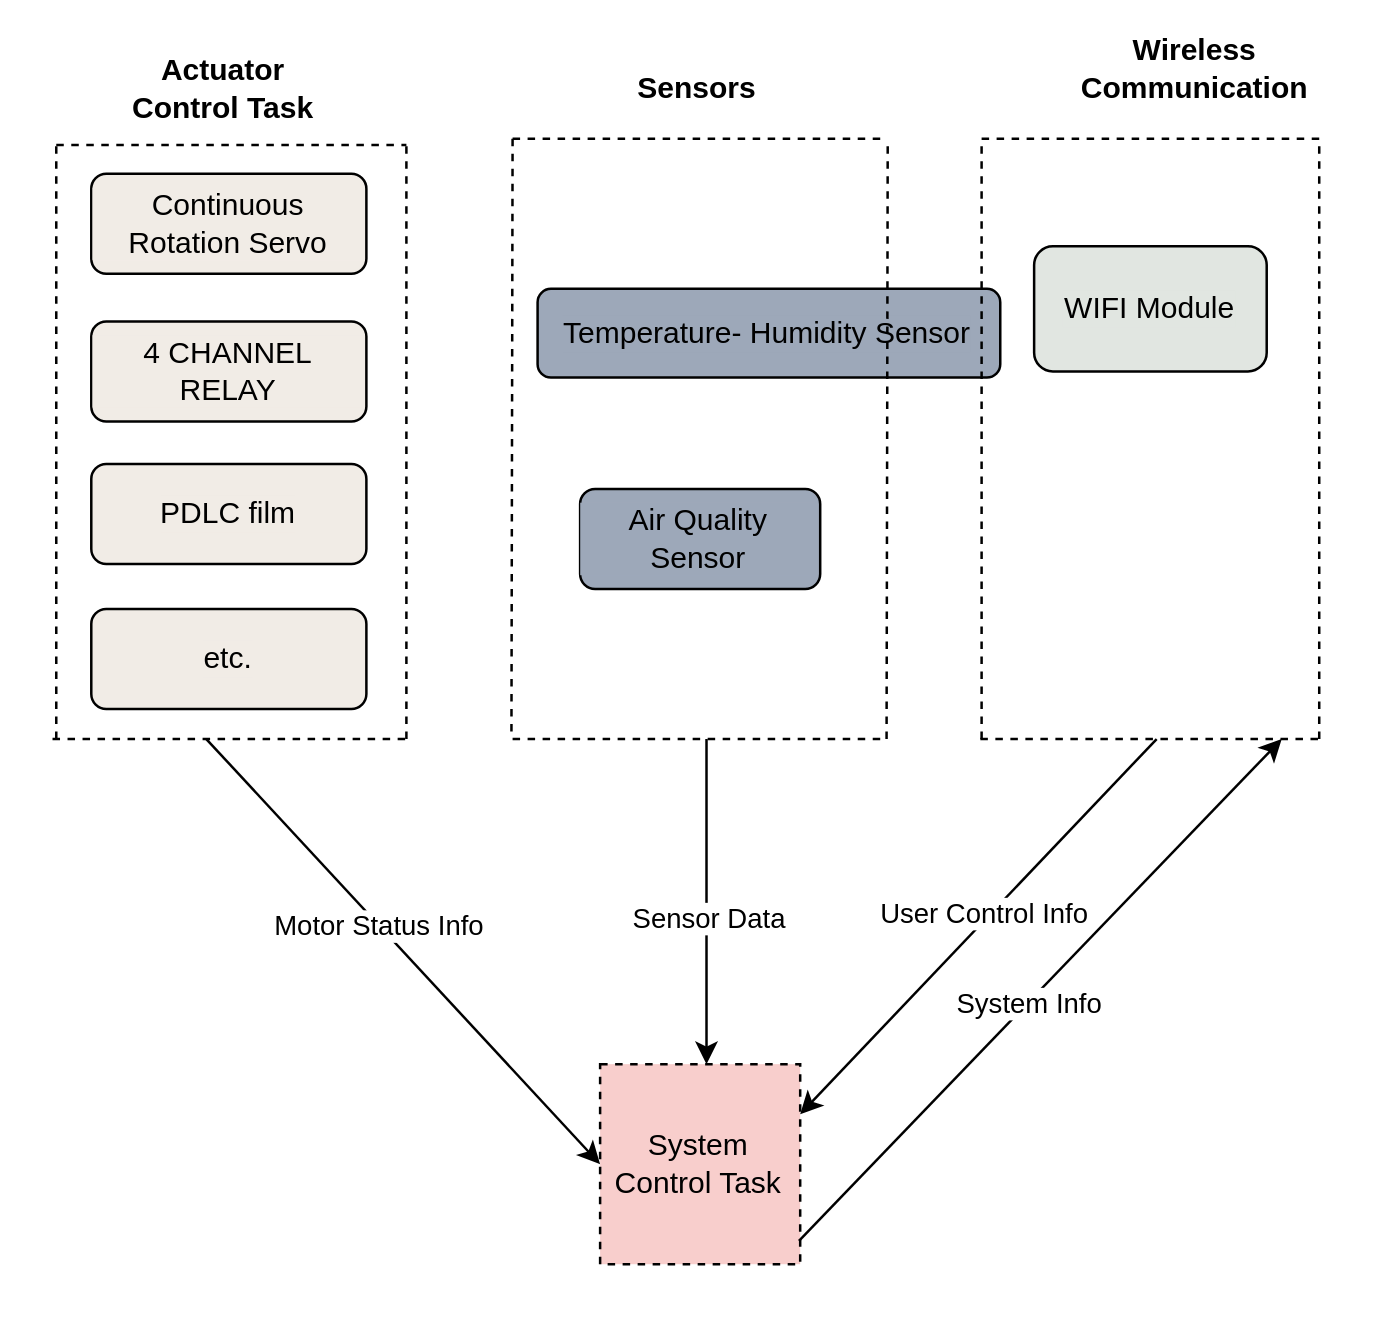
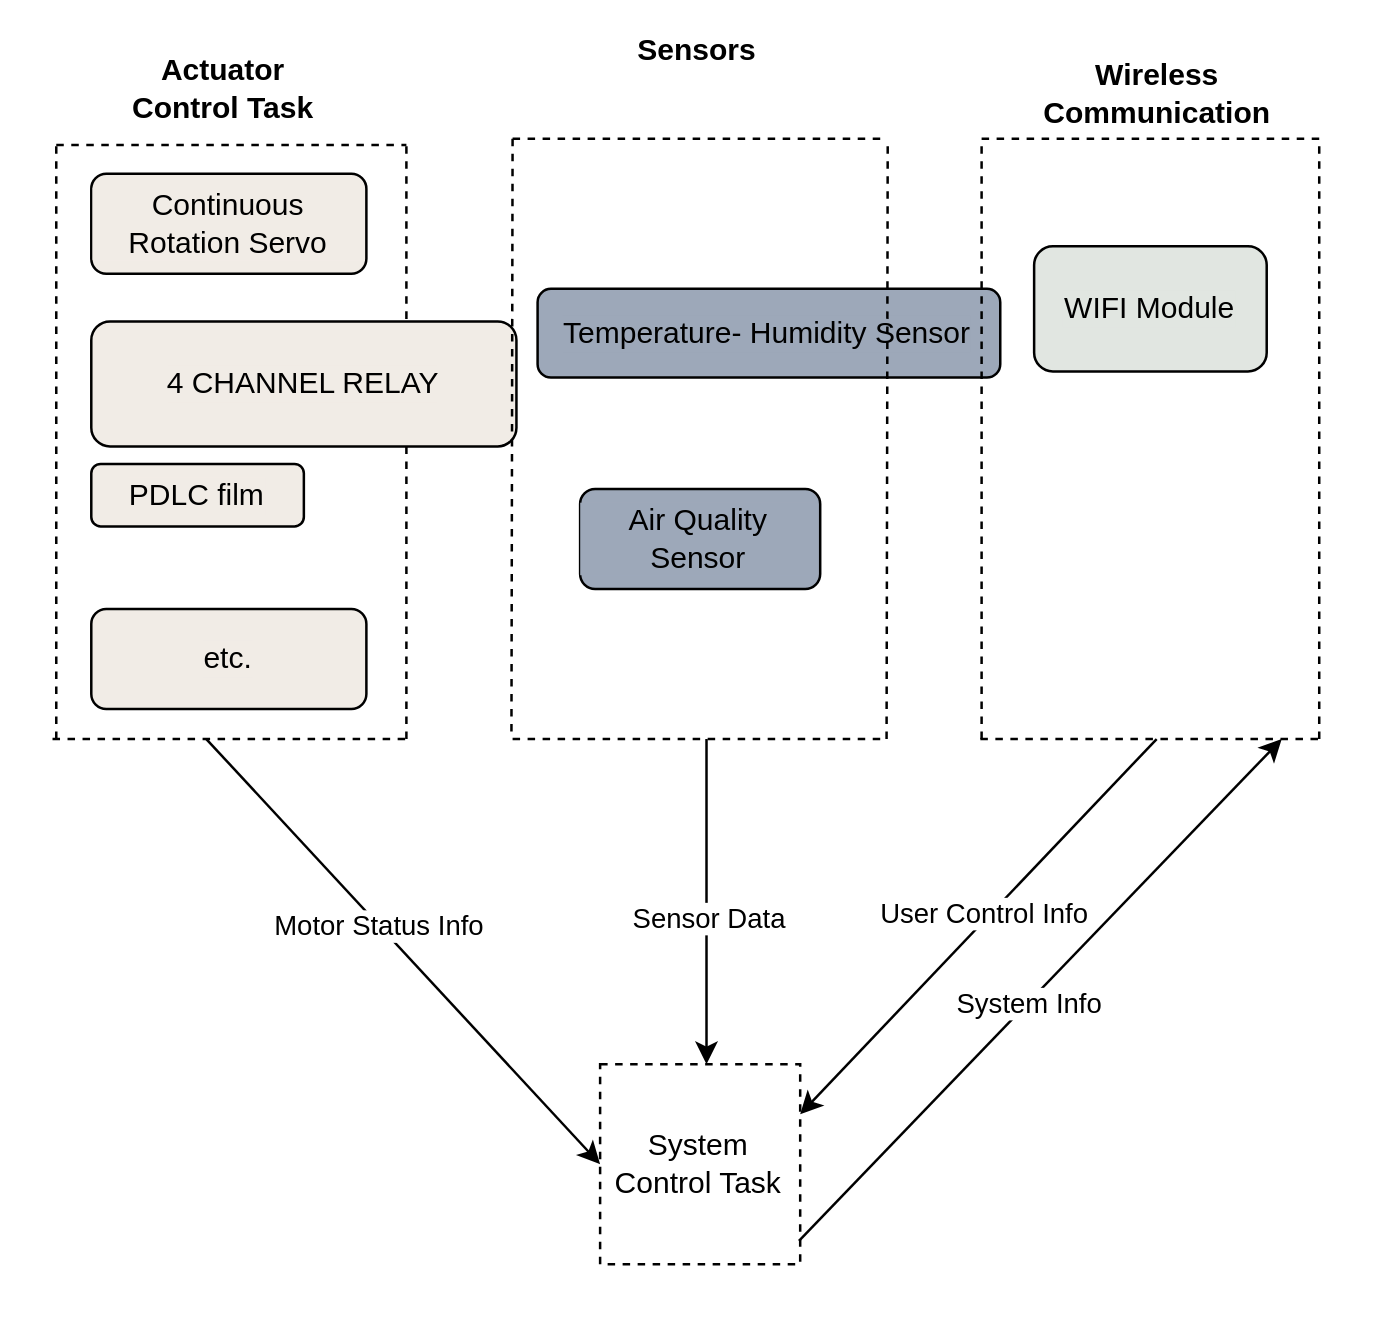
(1194, 69) -> (1157, 94)
(698, 90) -> (698, 52)
(229, 371) -> (304, 384)
(229, 514) -> (198, 495)
(700, 1164) -> (700, 1164)
